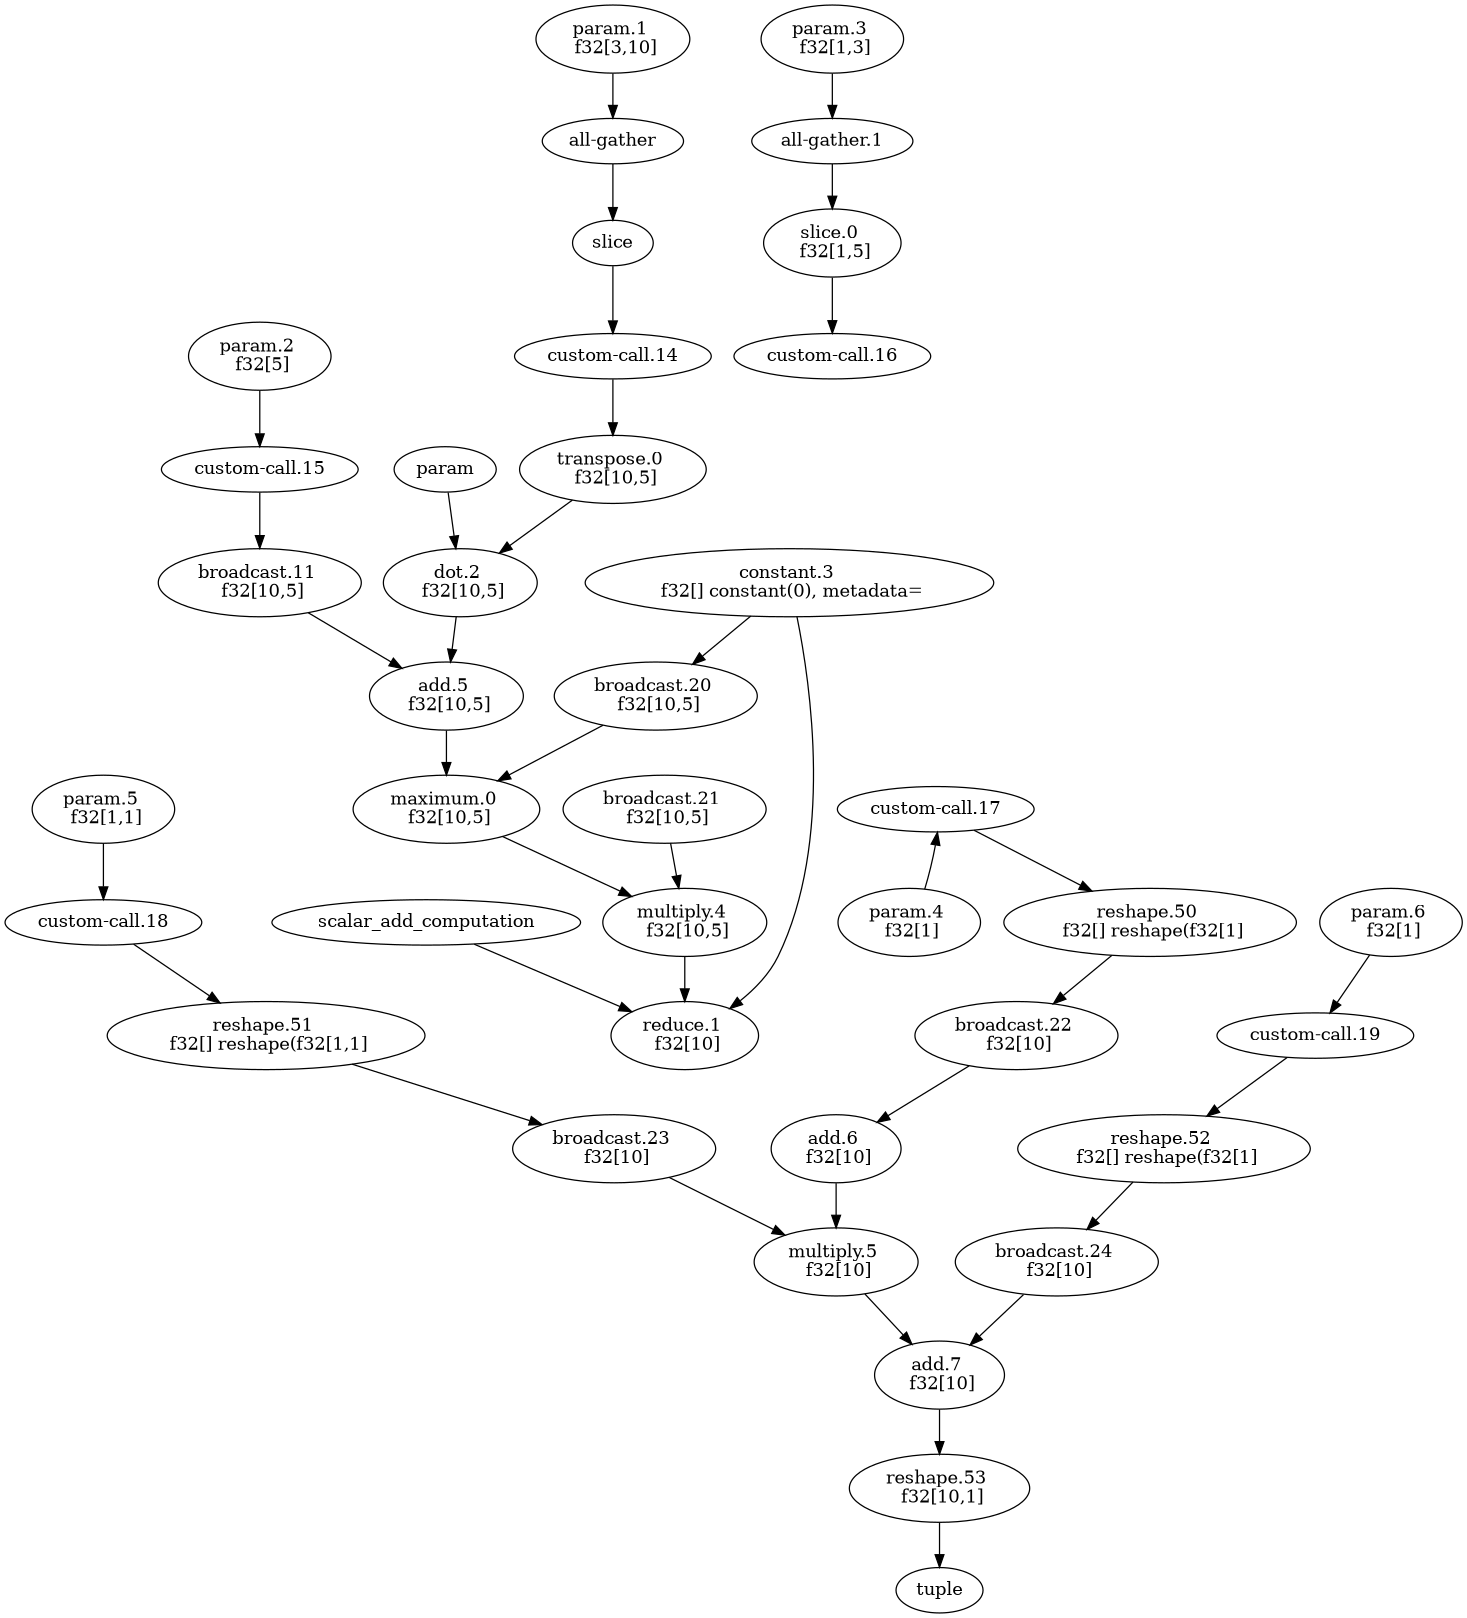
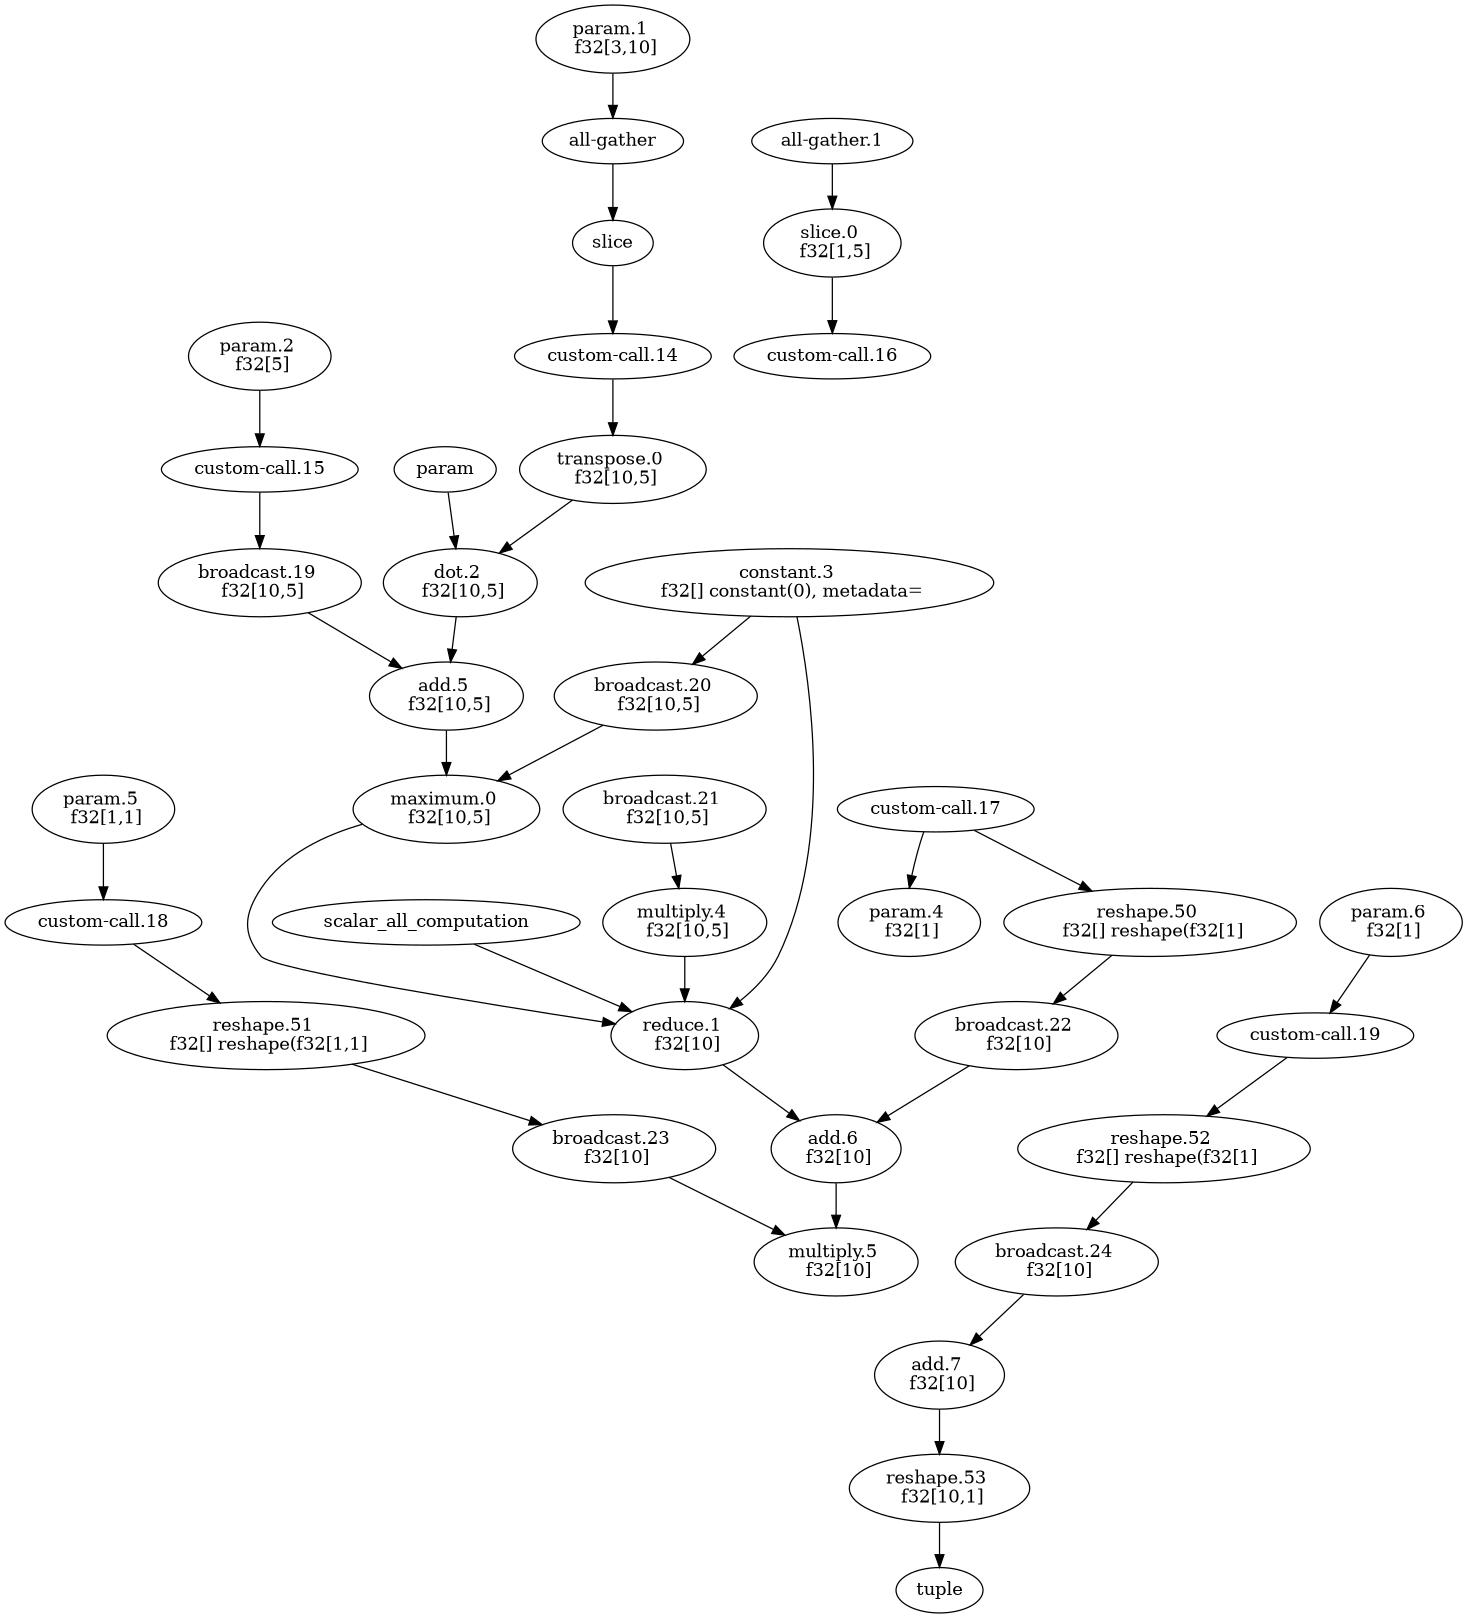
(832, 39) -> none
(260, 583) -> (260, 583)
(561, 864) -> (334, 976)
(931, 867) -> (917, 854)
(426, 922) -> (426, 922)
none -> (756, 1089)
(884, 1314) -> none
